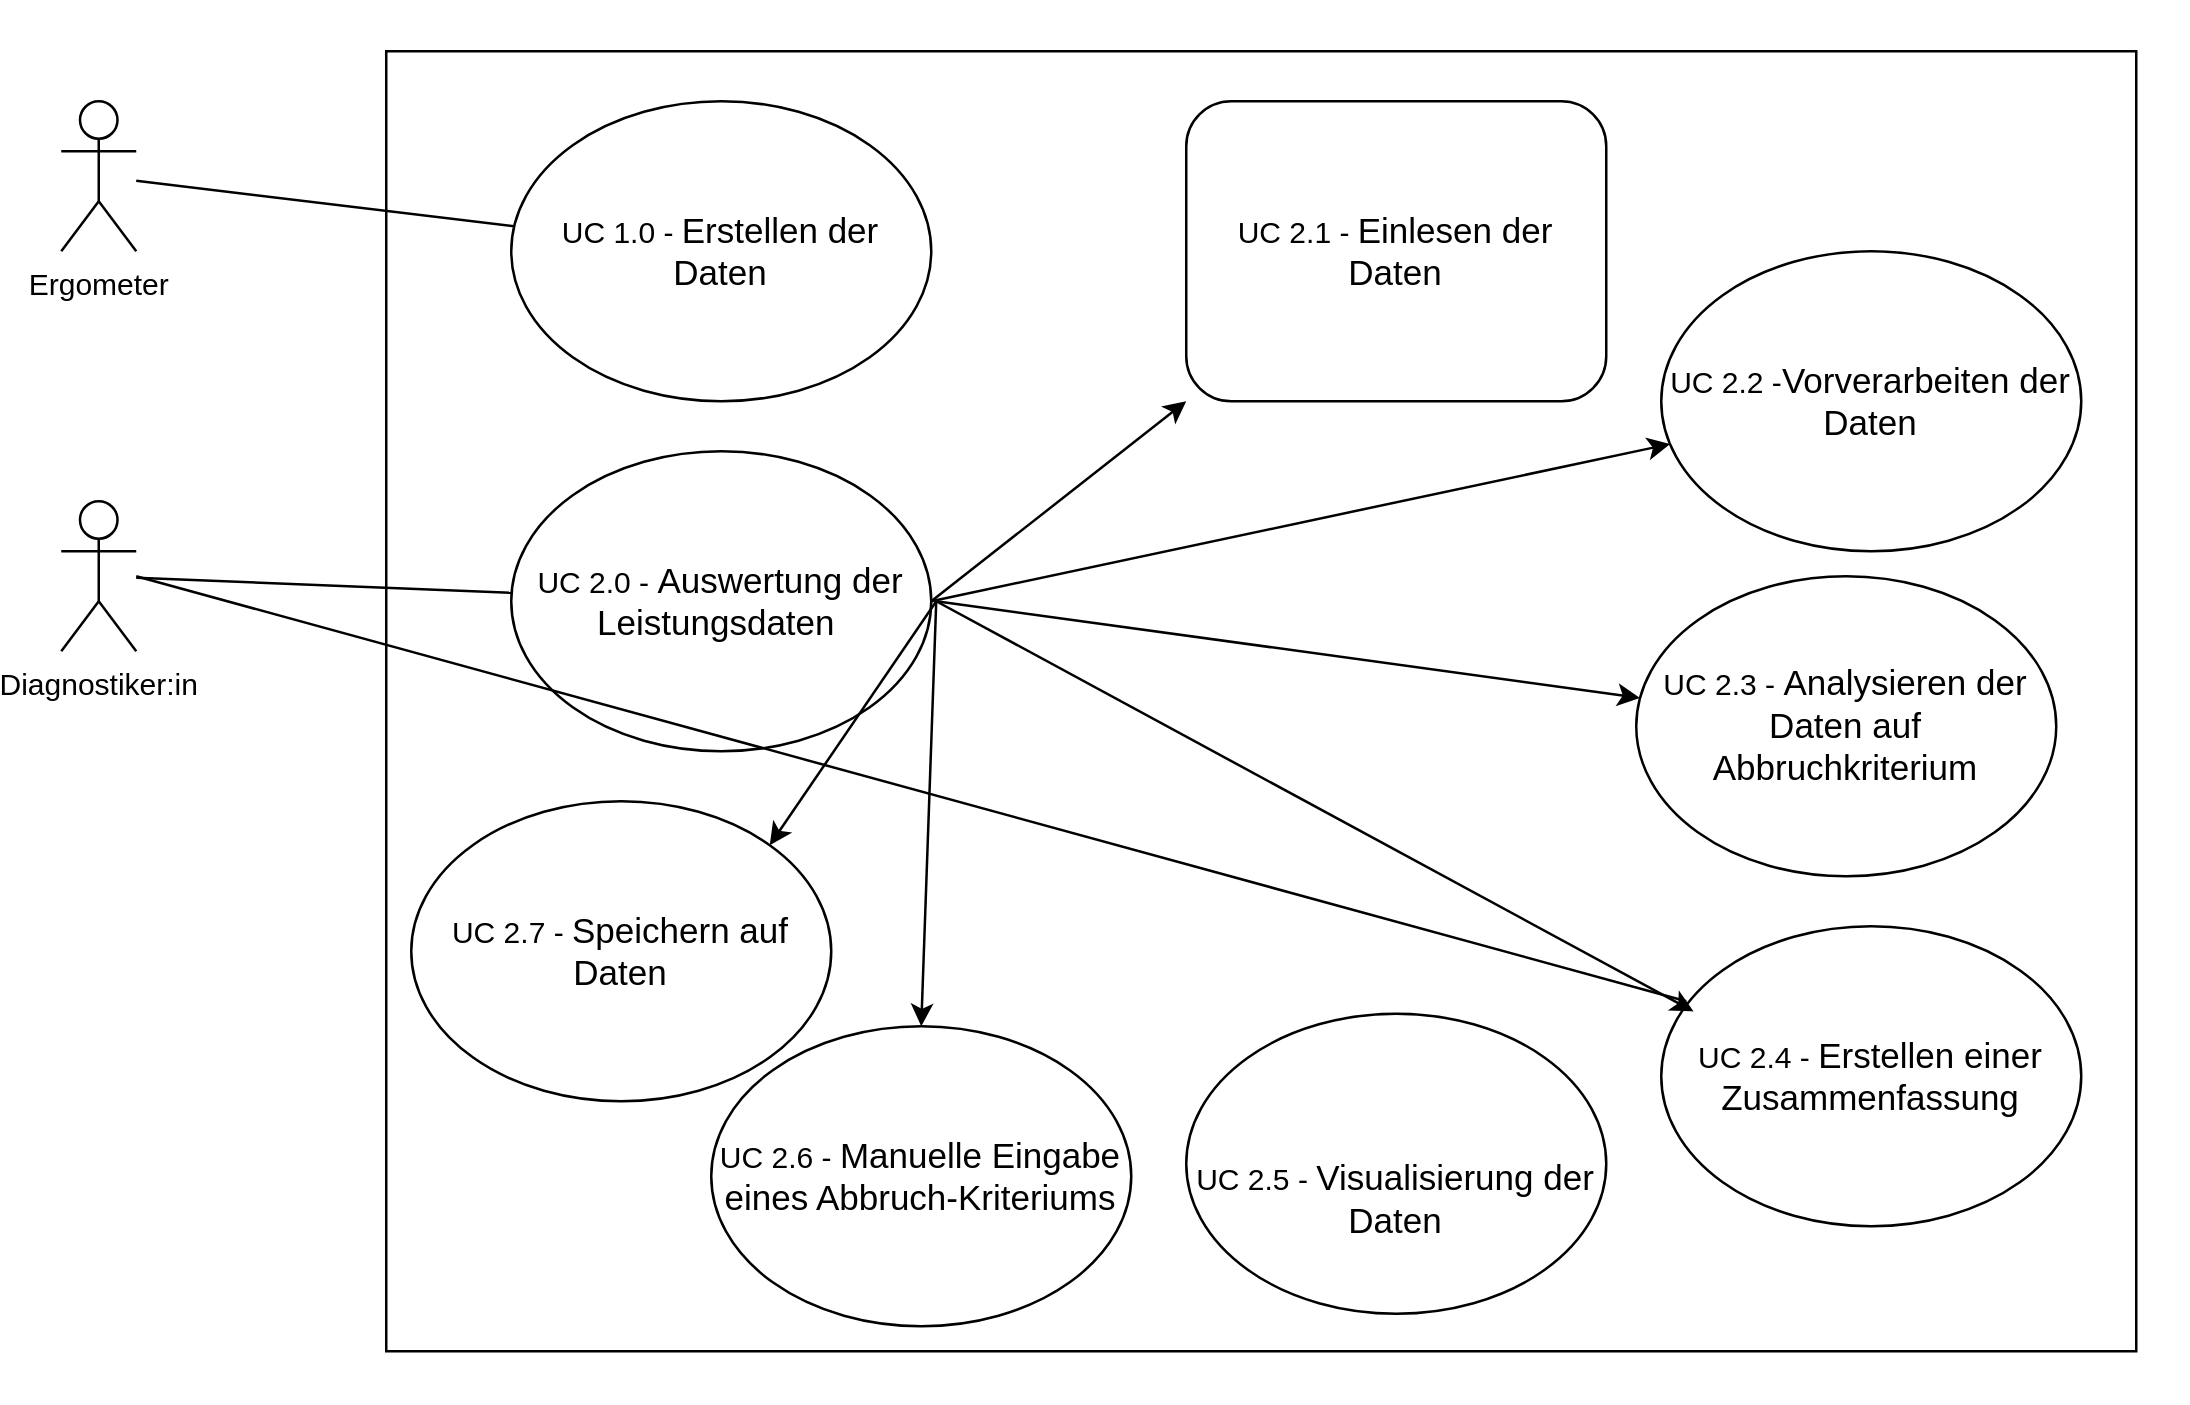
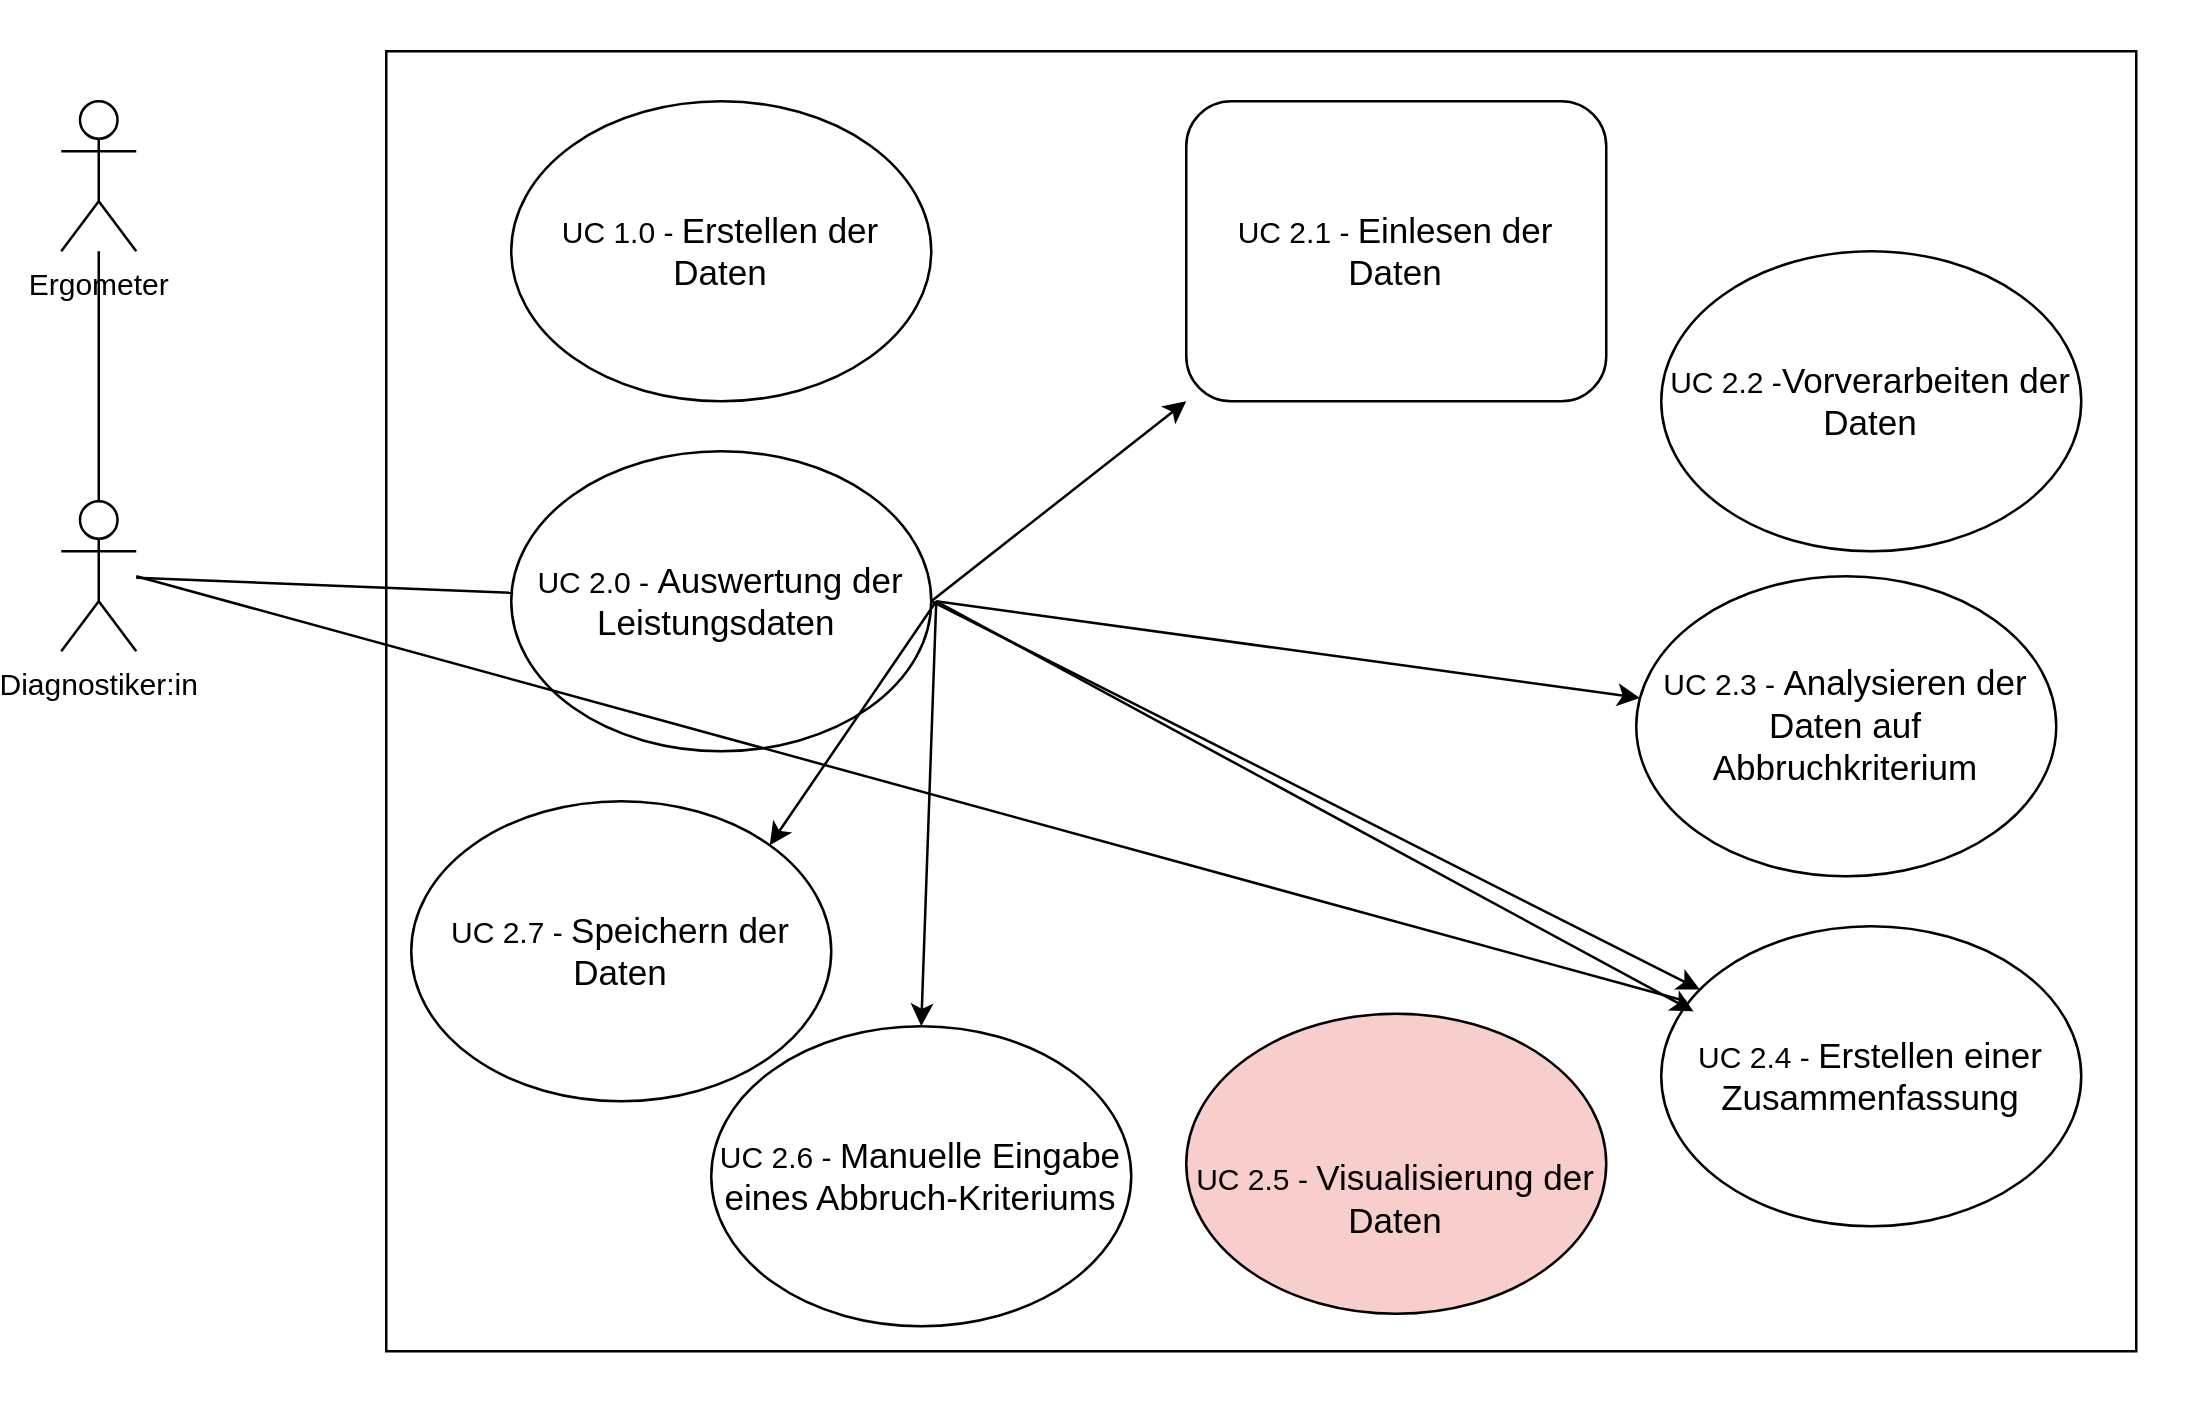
(325, 204) -> (99, 376)
(1299, 523) -> (1406, 841)
(621, 951) -> (621, 951)
(1396, 1164) -> (1396, 1164)
